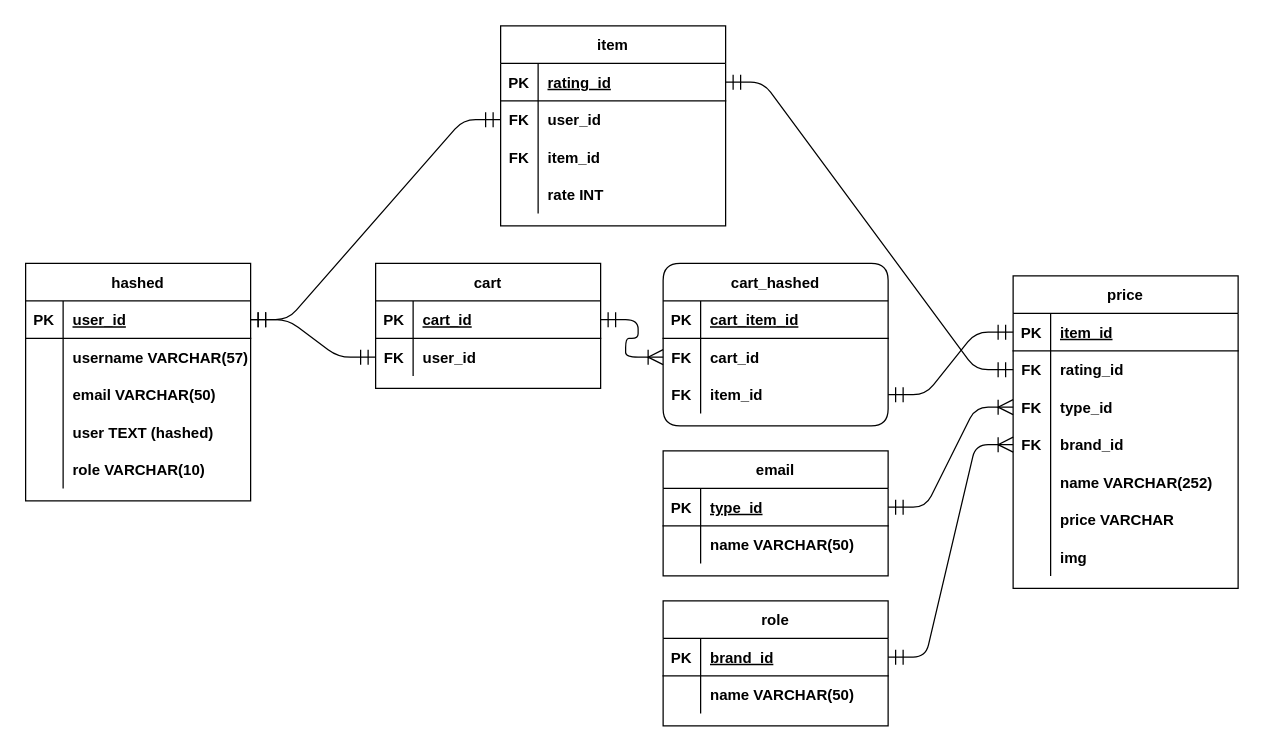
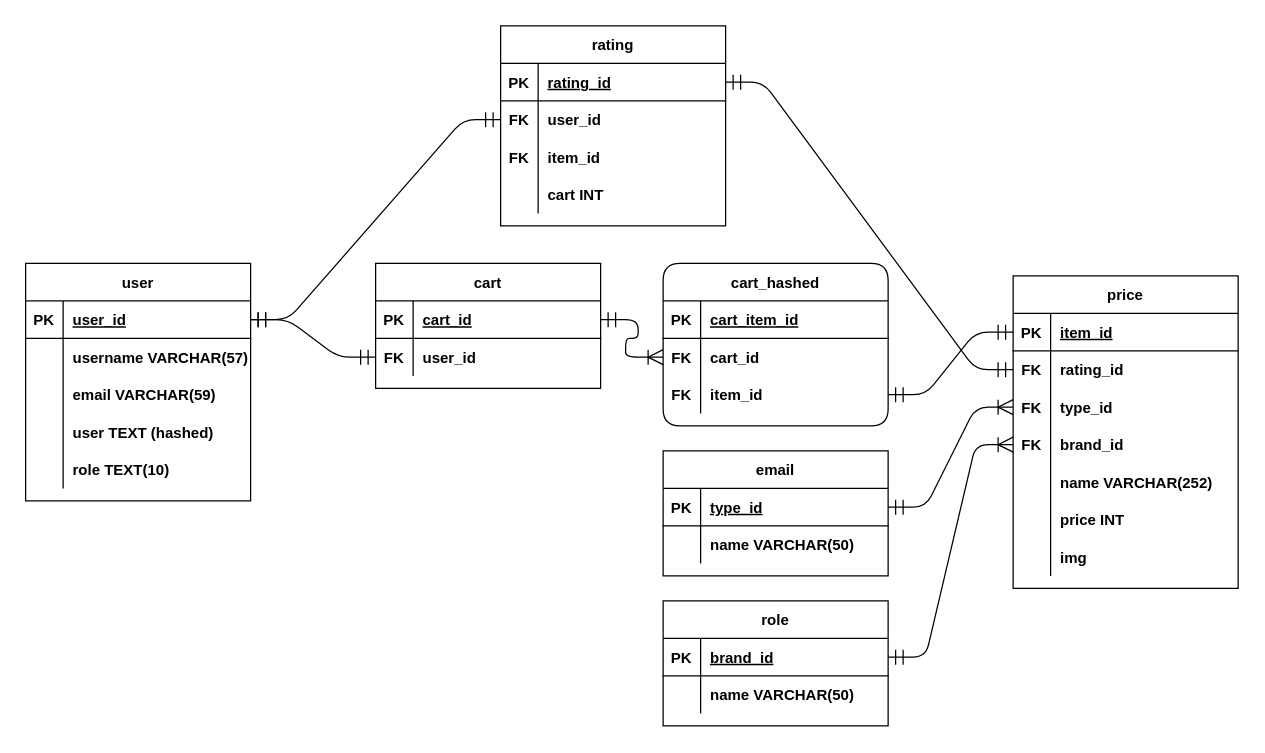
(613, 45) -> (613, 45)
(579, 195) -> (579, 195)
(138, 283) -> (138, 283)
(138, 395) -> (138, 395)
(136, 470) -> (123, 470)
(1111, 520) -> (1094, 520)
